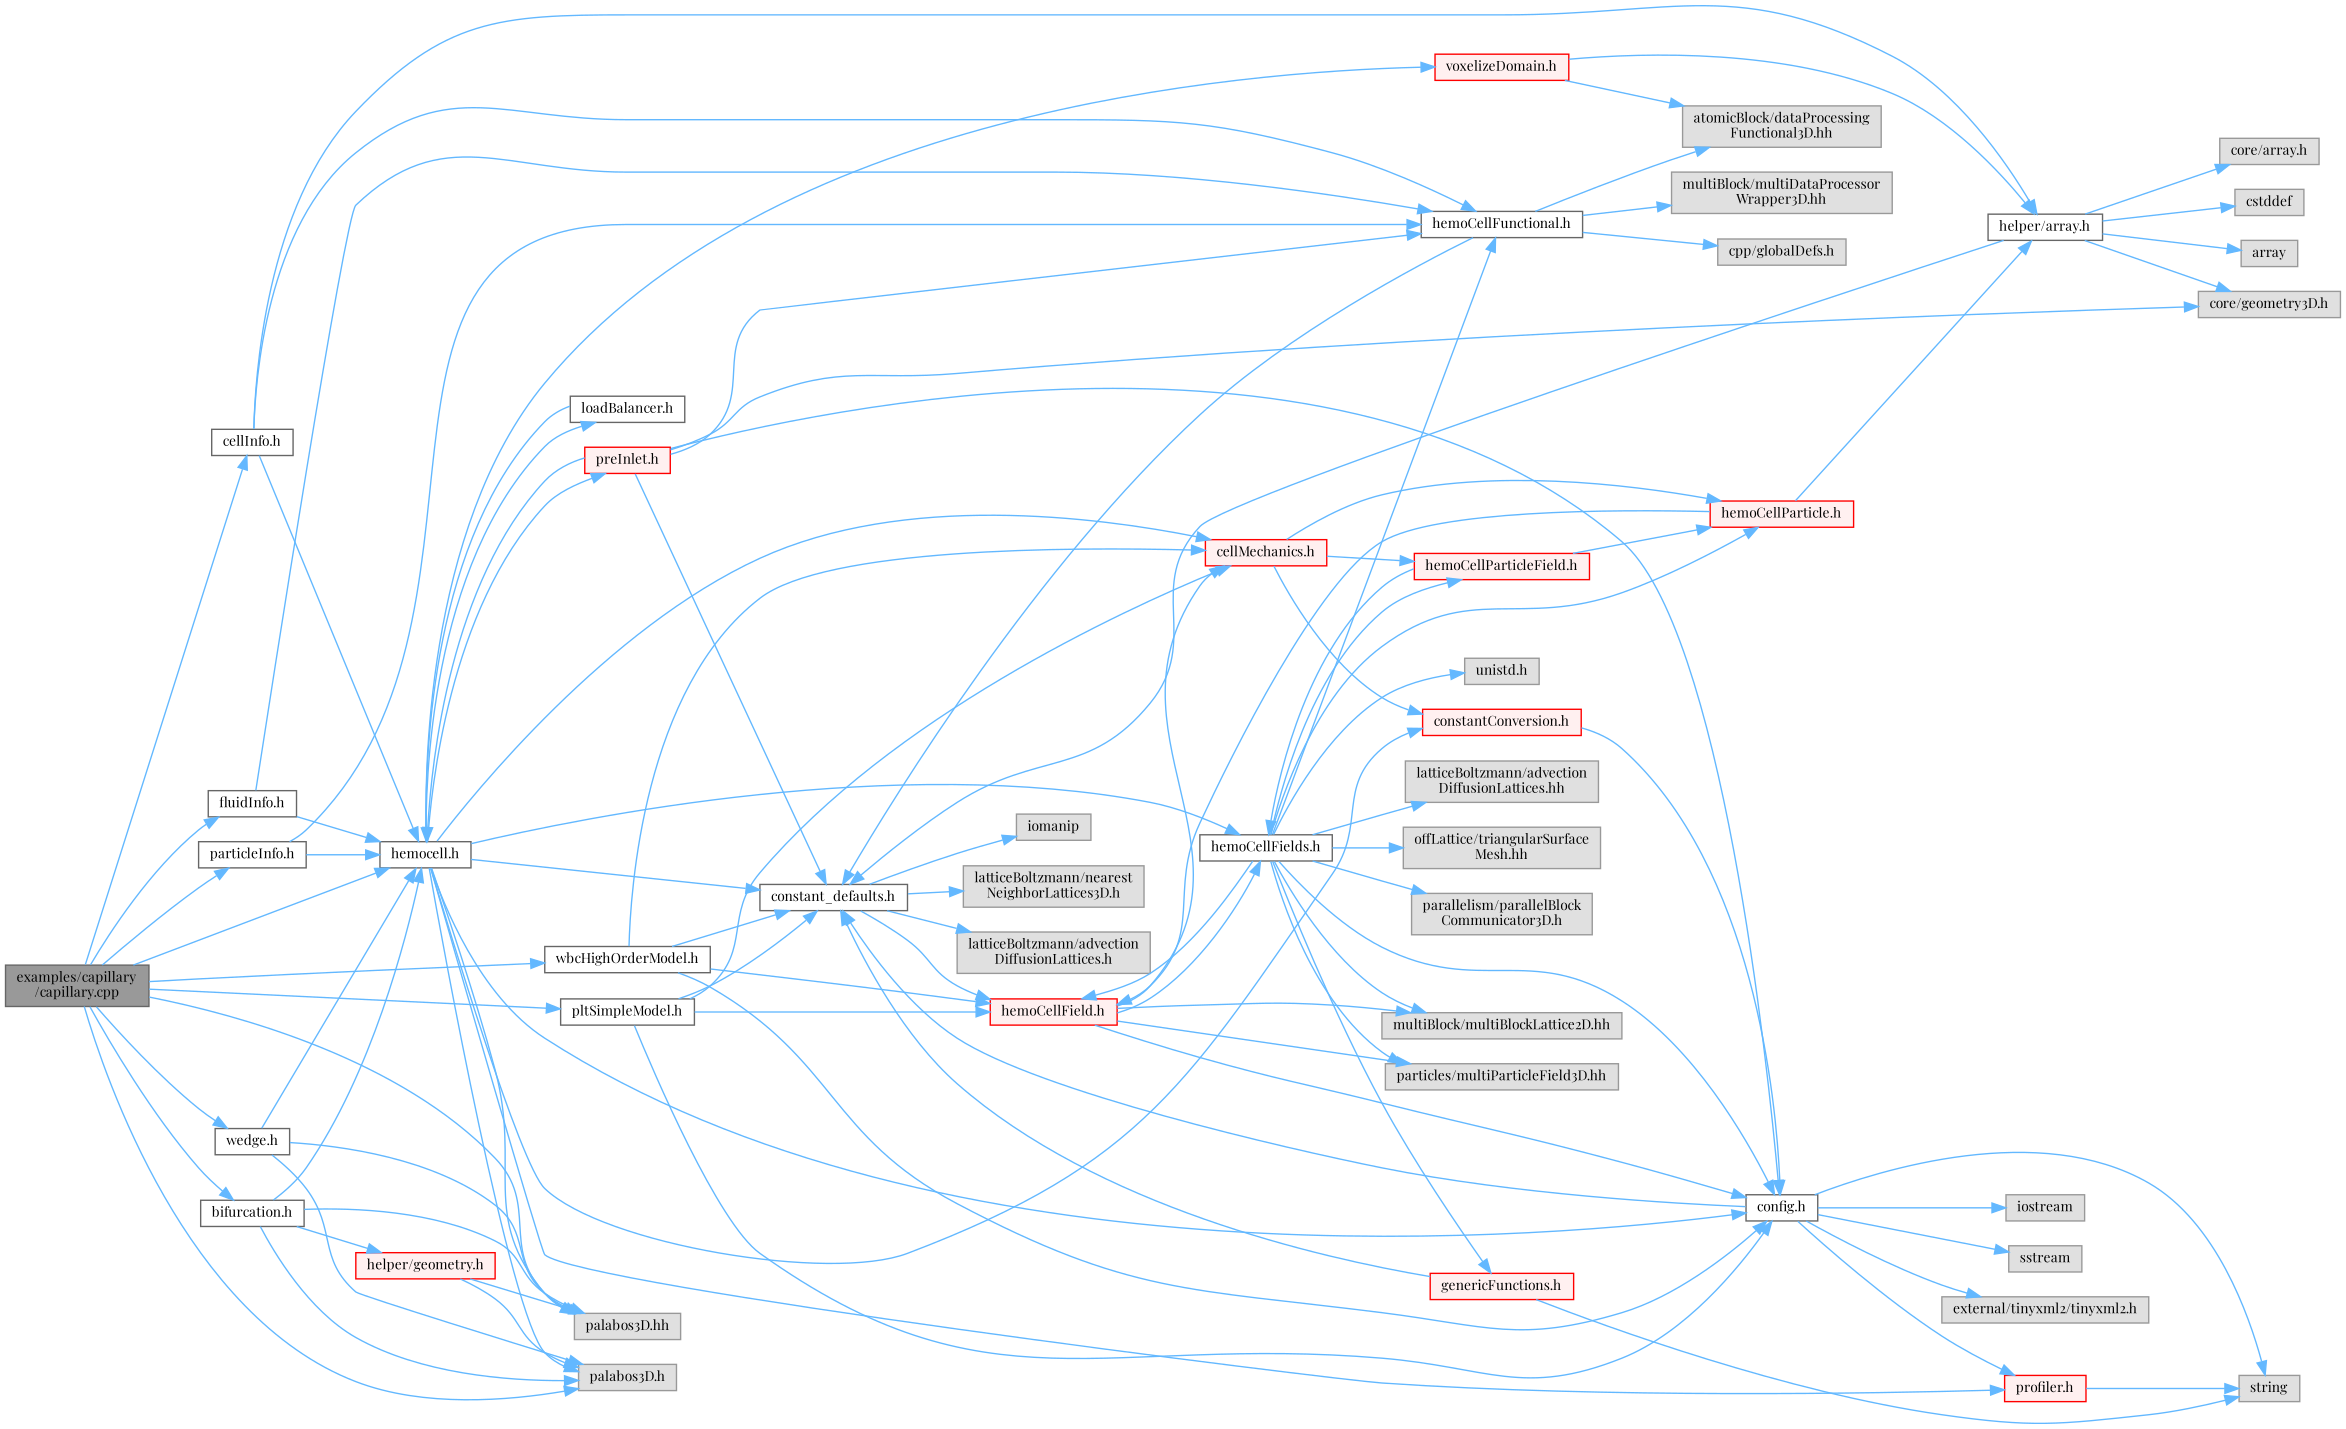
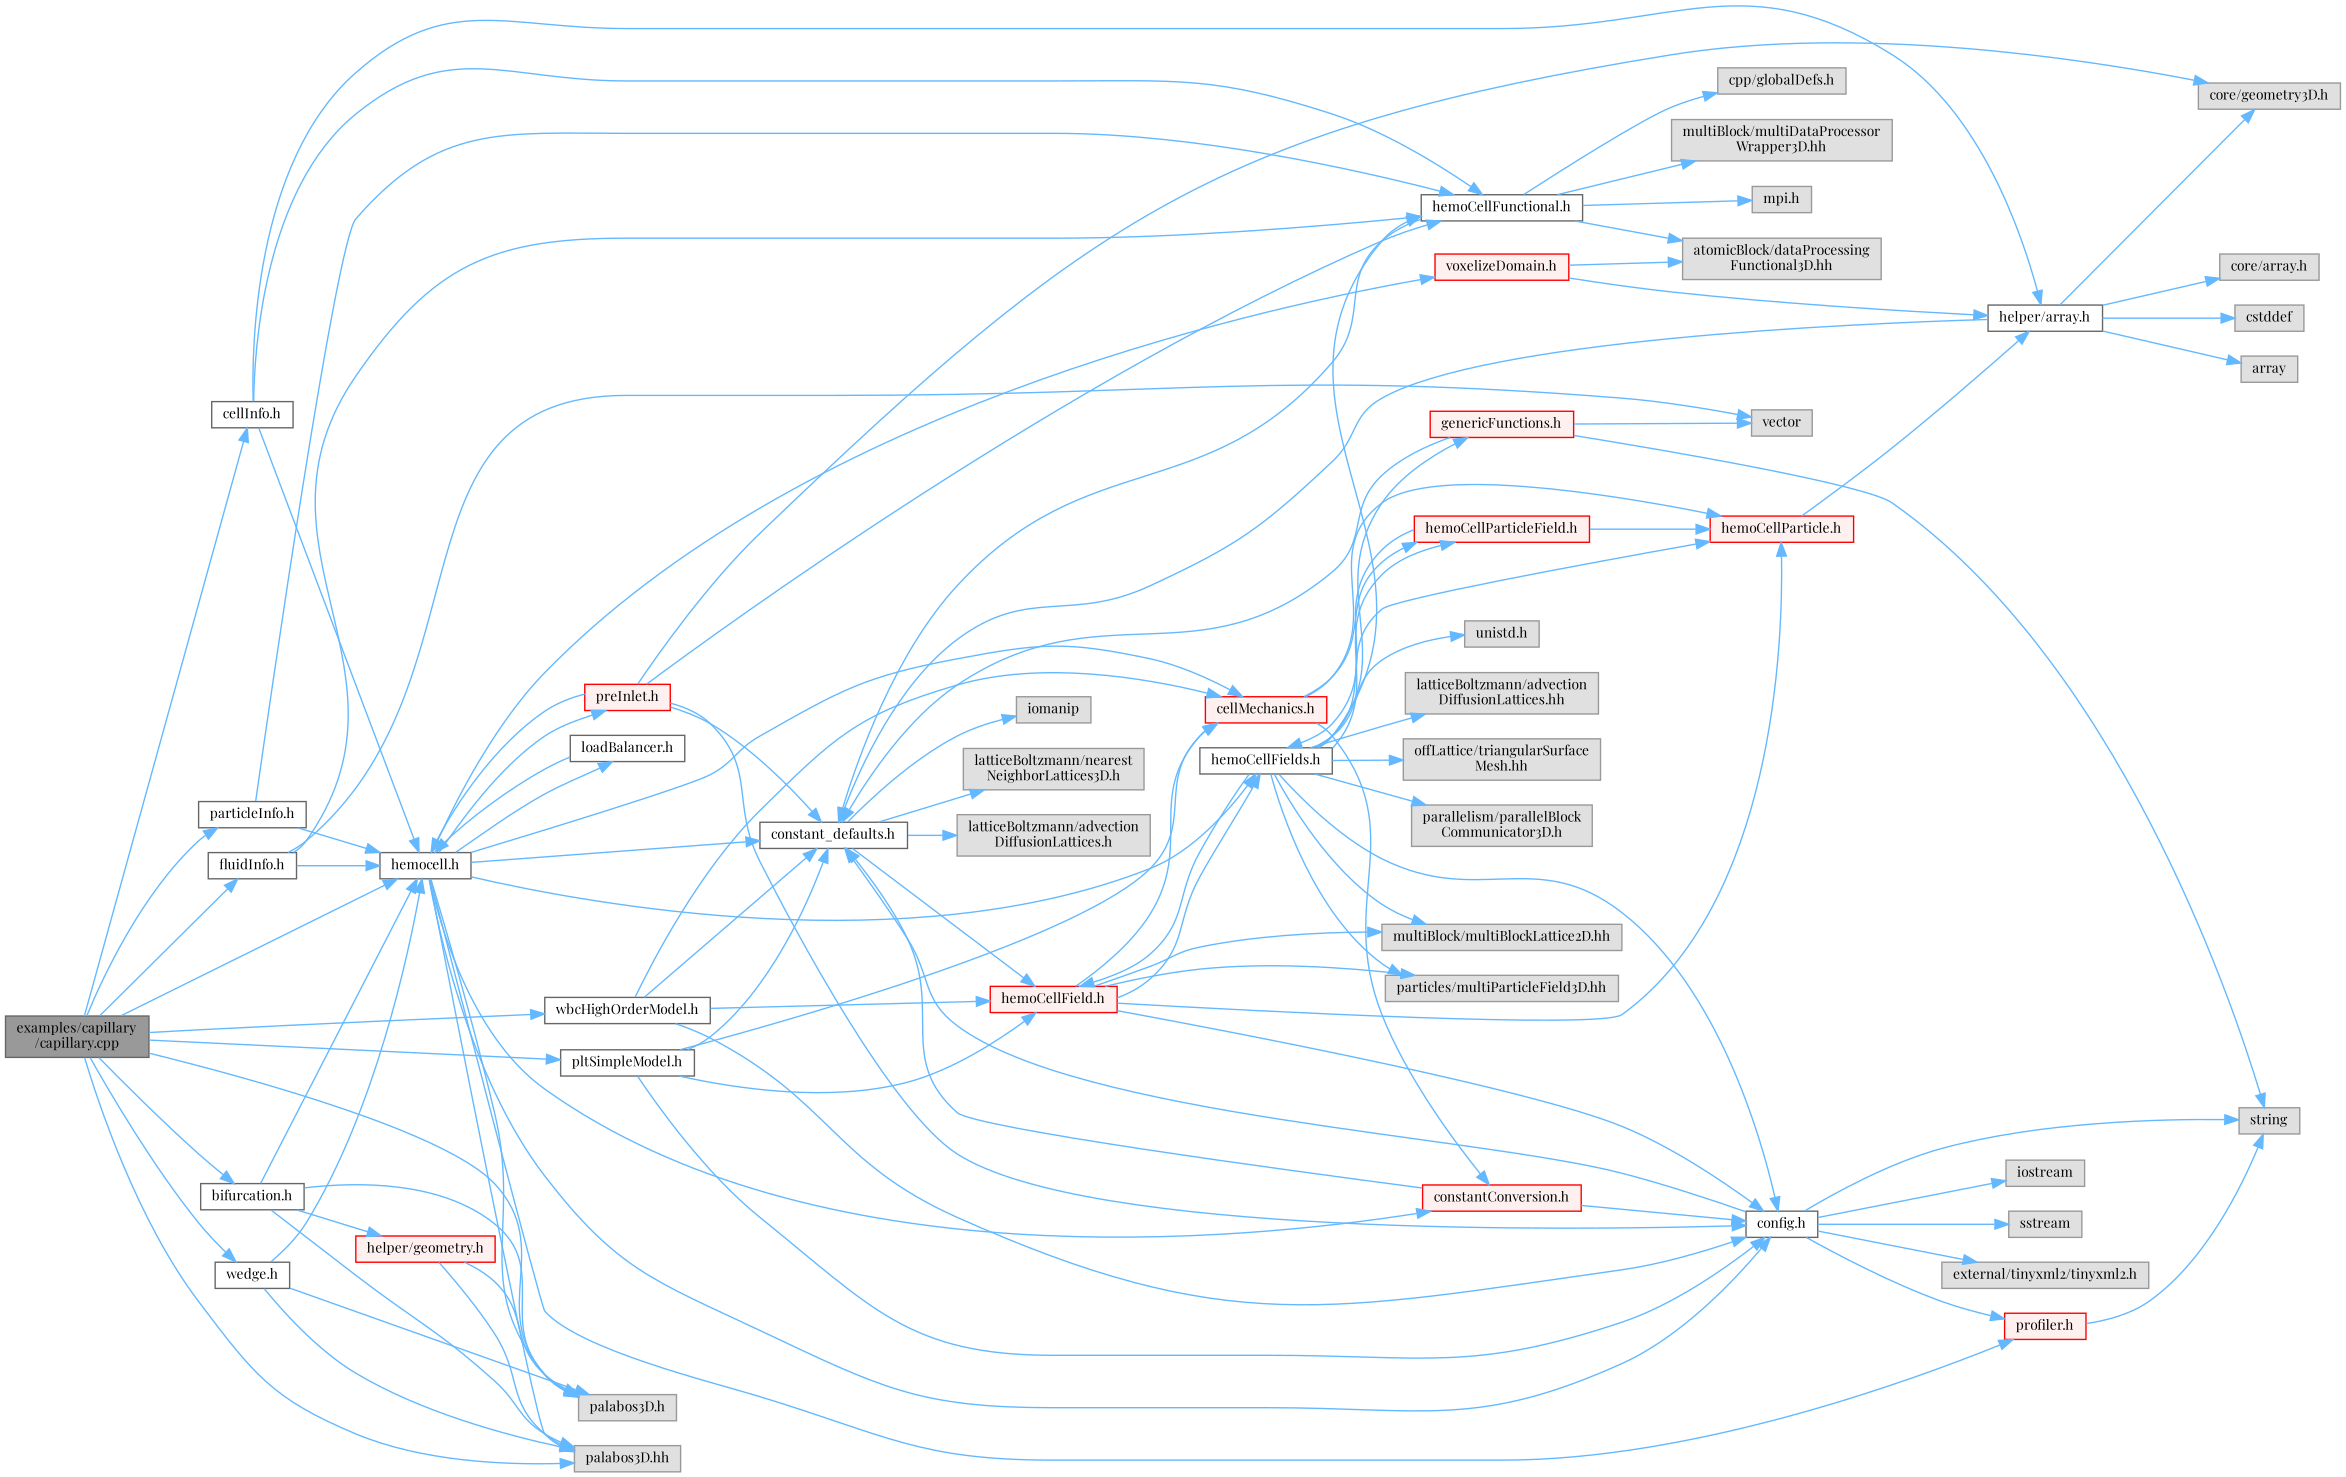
none -> (1782, 200)
none -> (1782, 423)
(1326, 599) -> (1620, 1015)
none -> (1050, 1134)
